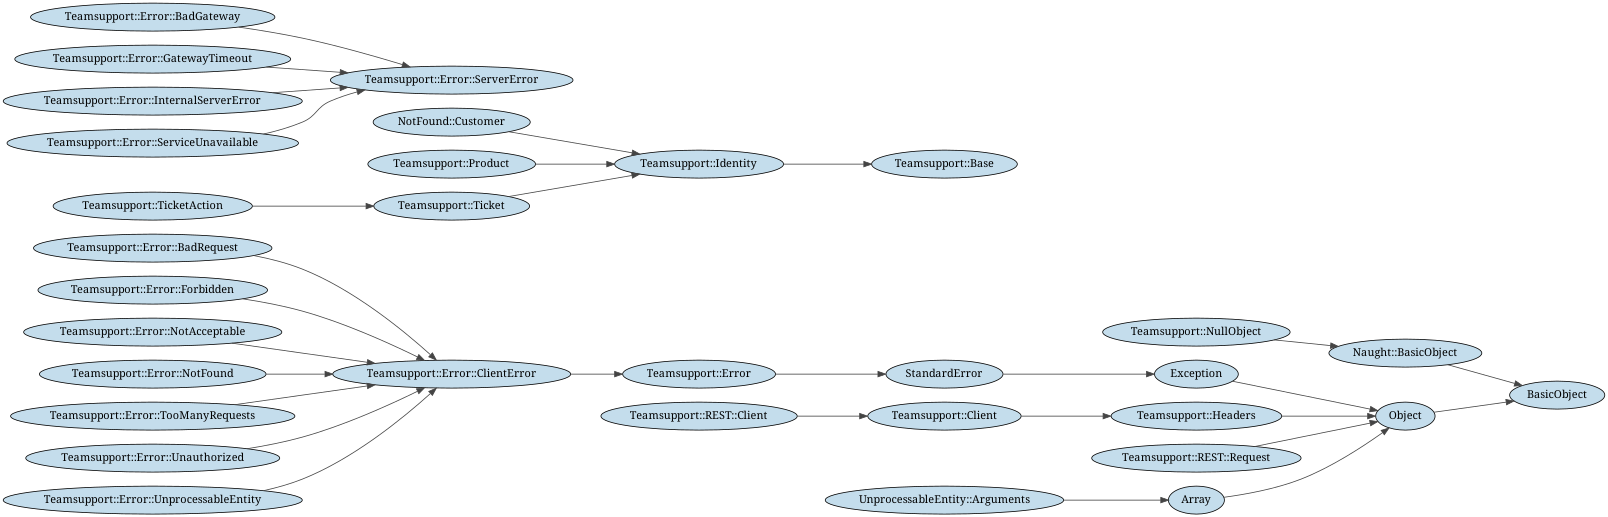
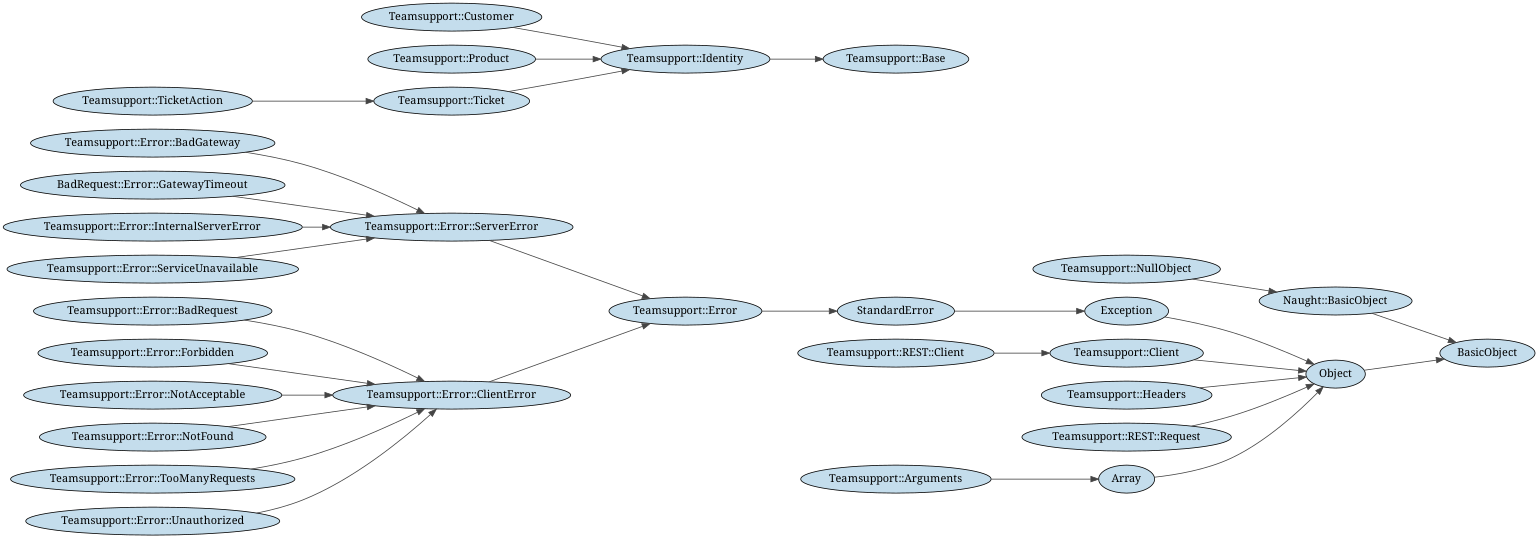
(153, 59) -> (153, 185)
(452, 122) -> (452, 17)
none -> (566, 268)
(1062, 416) -> (1246, 365)
(153, 500) -> none
(944, 500) -> (896, 479)
